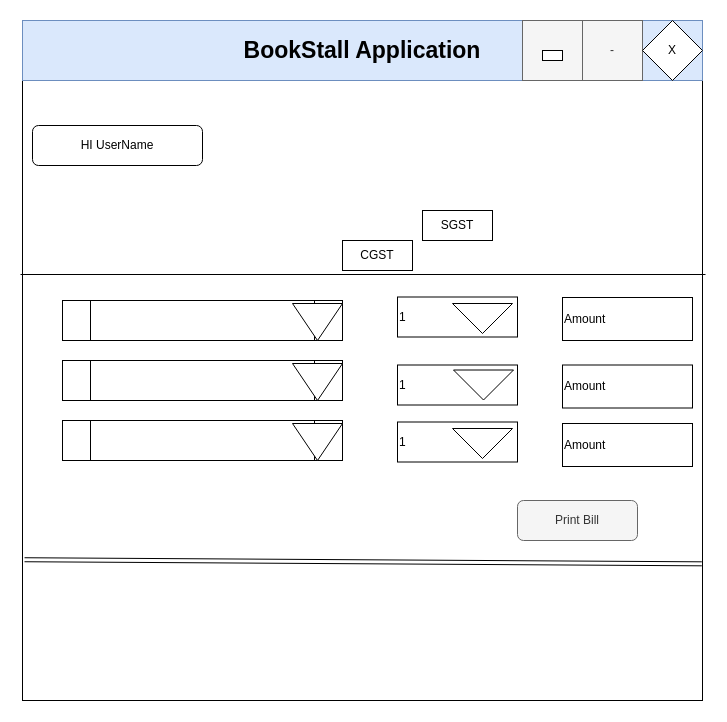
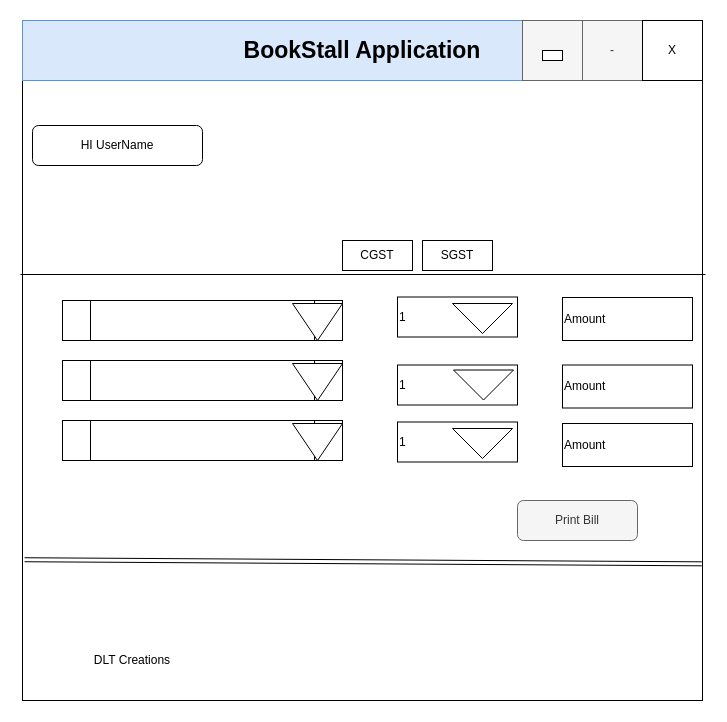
(673, 51) -> (673, 51)
(458, 226) -> (458, 256)
none -> (133, 661)
